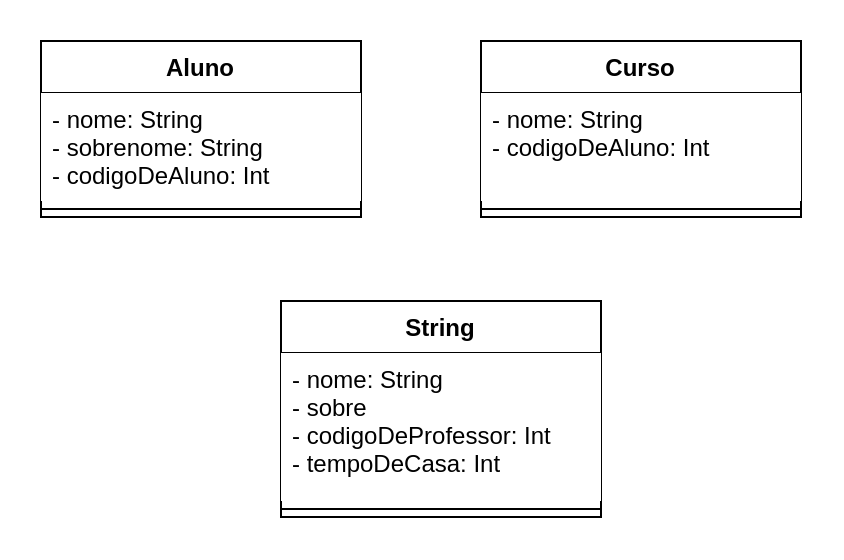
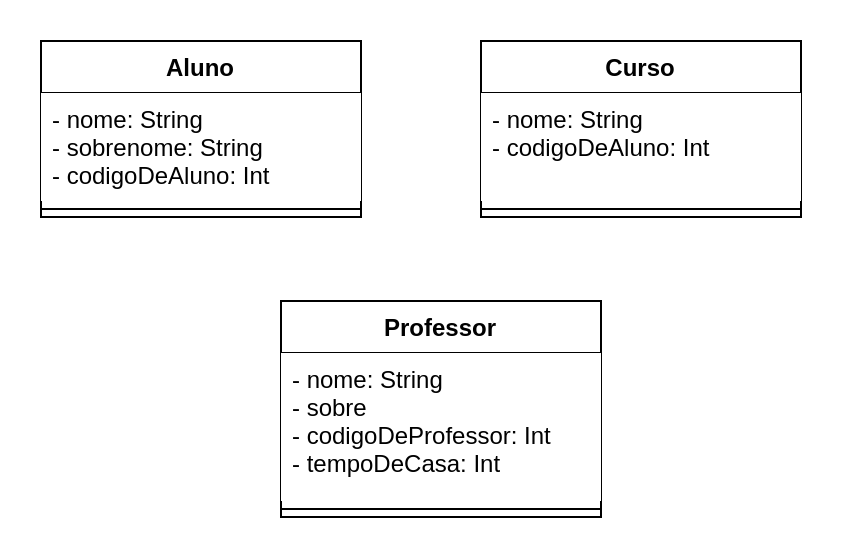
(440, 328) -> (440, 328)
